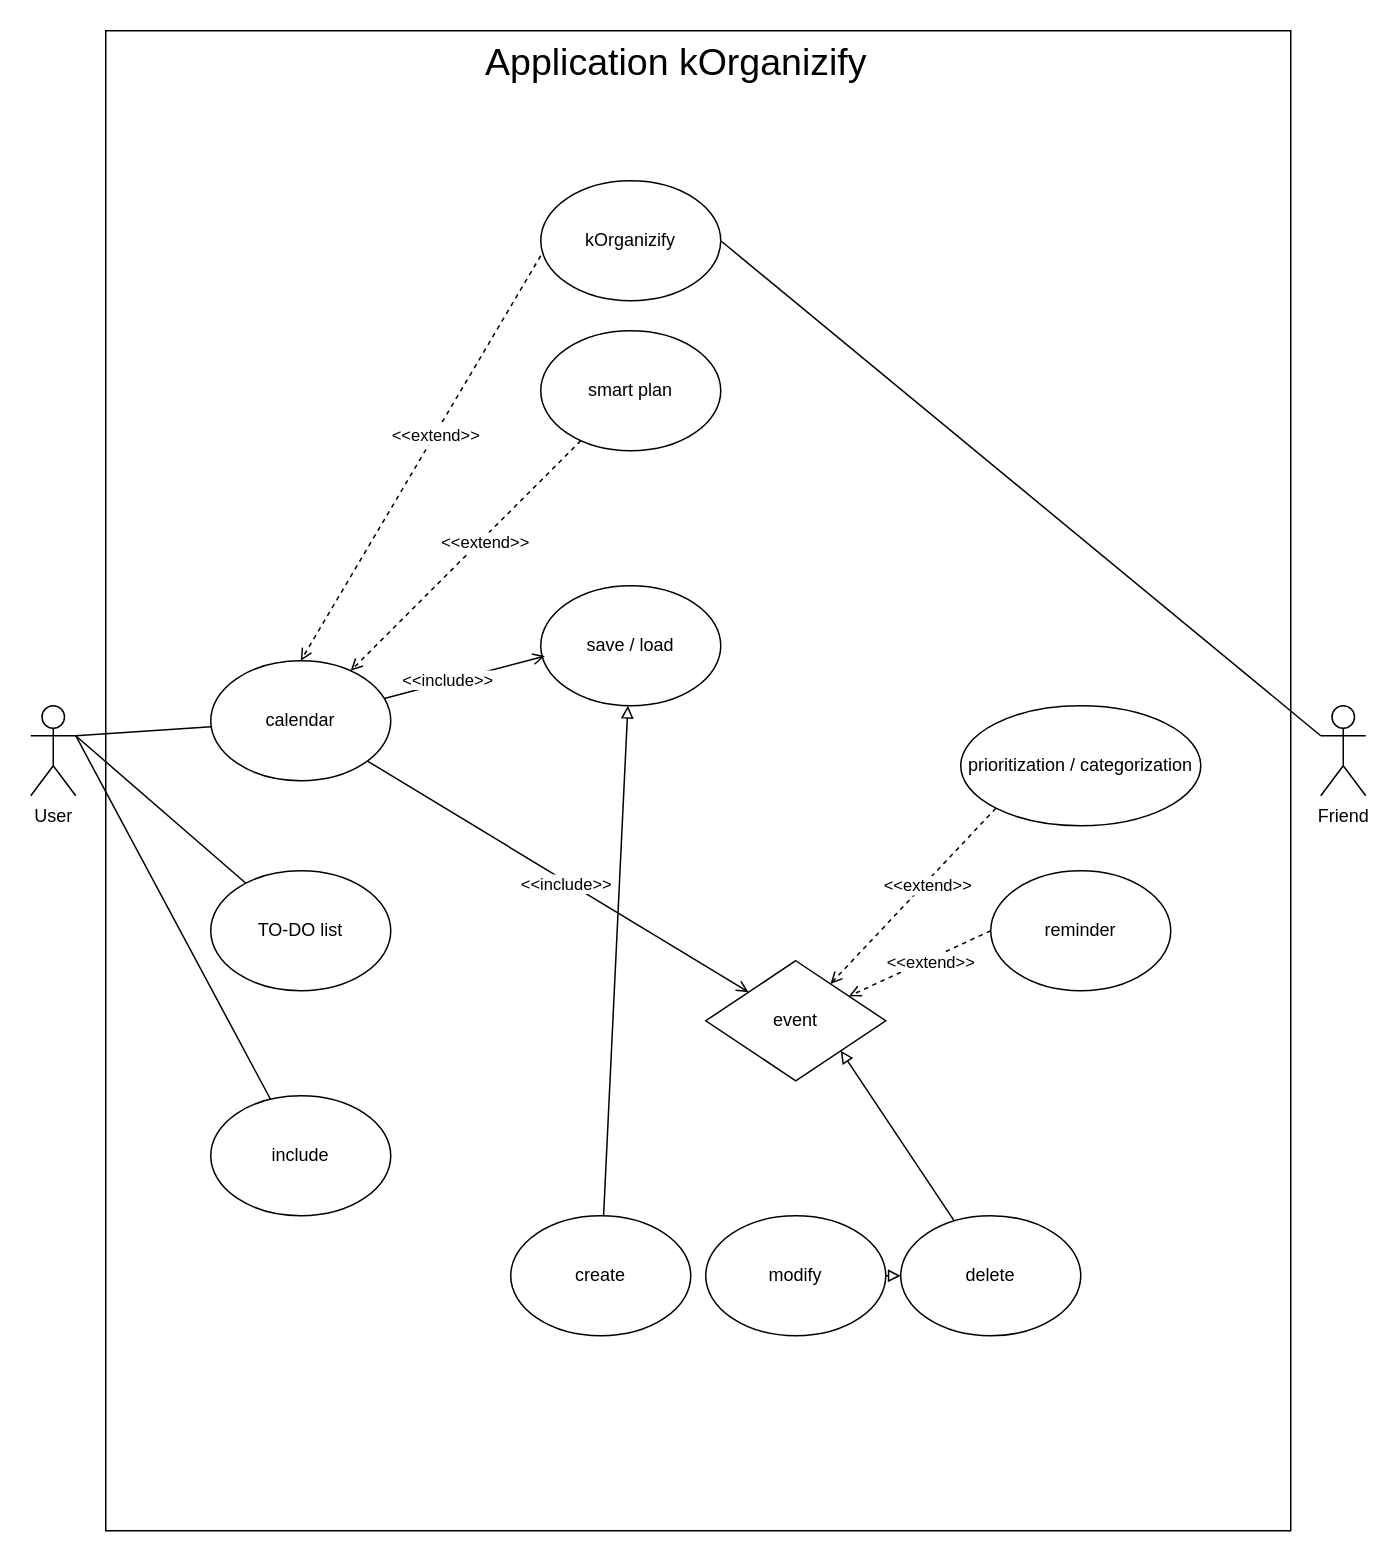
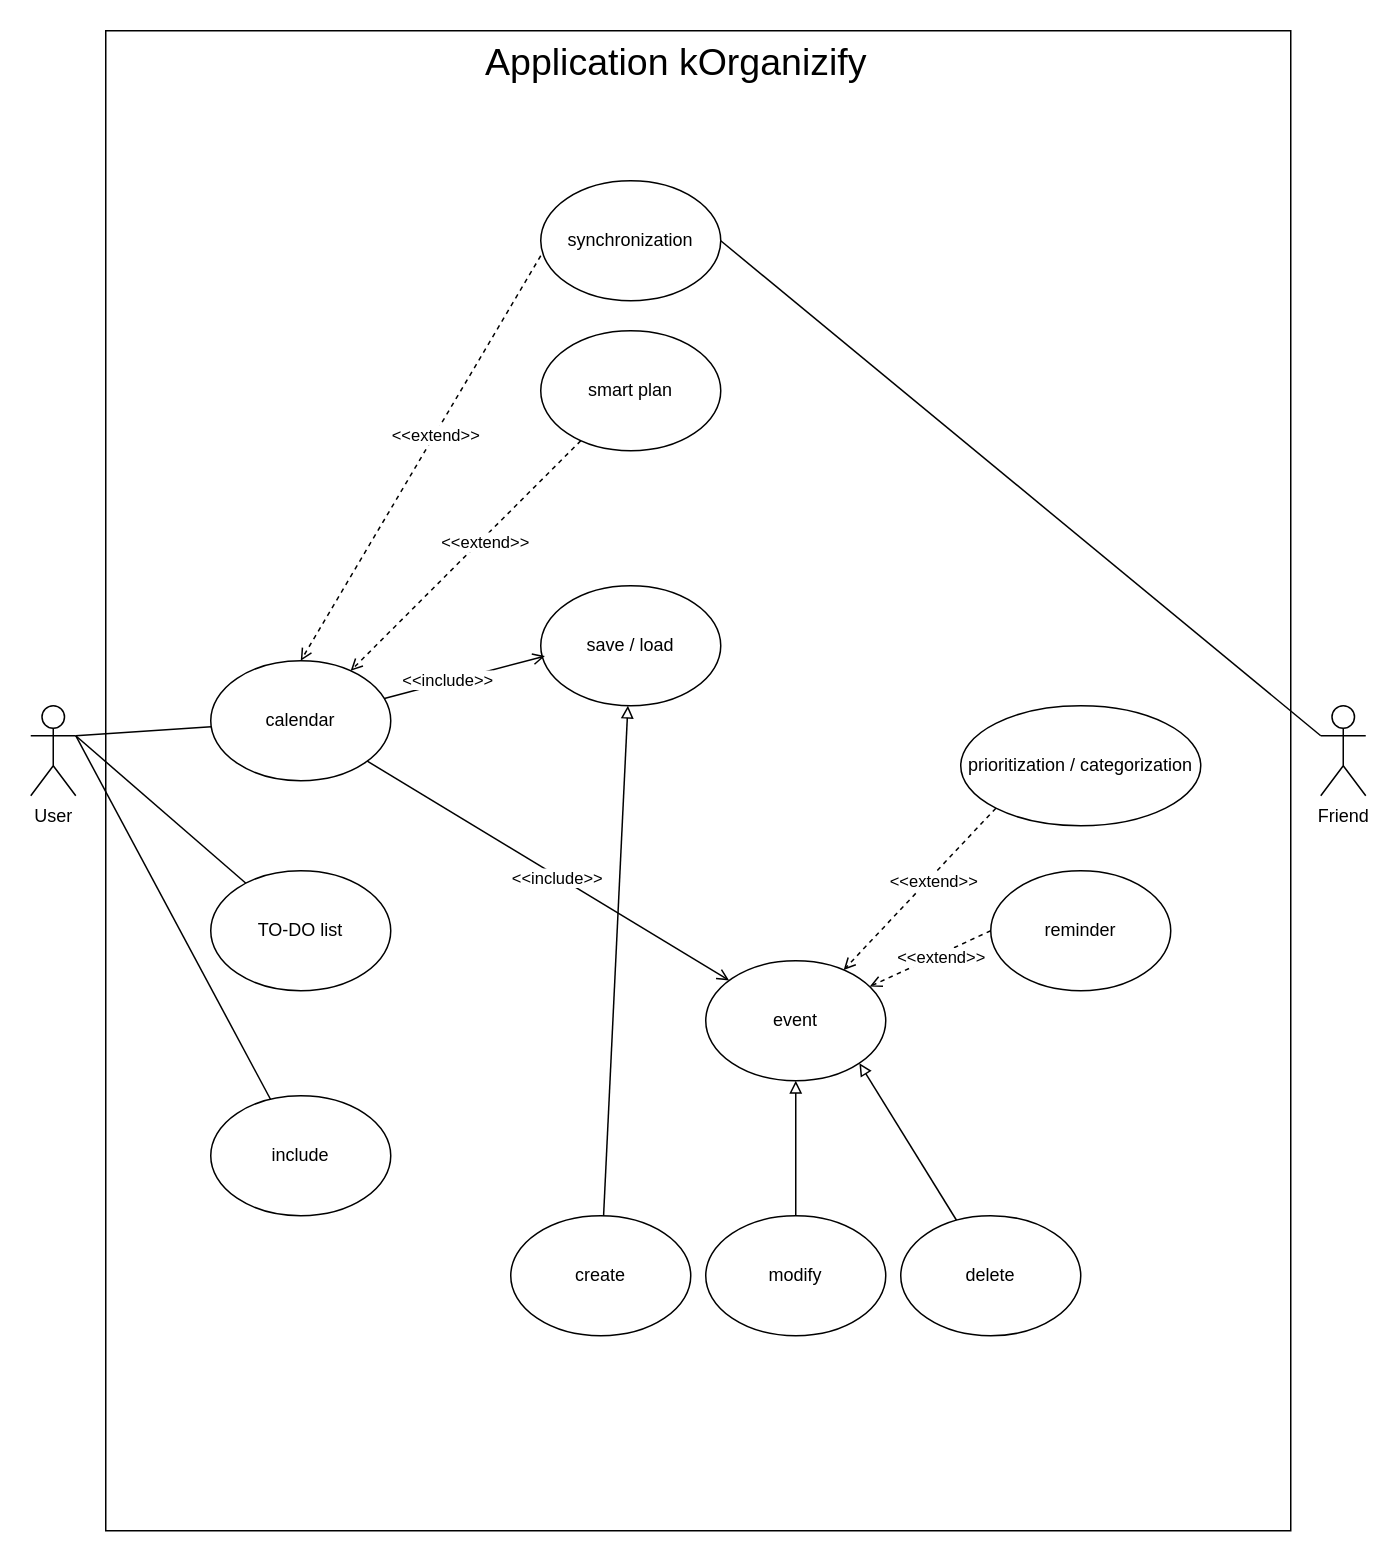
(631, 241) -> (631, 241)
(796, 1021) -> (796, 1021)
(887, 1276) -> (796, 1154)
